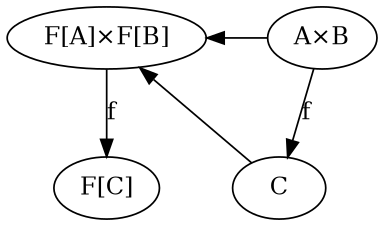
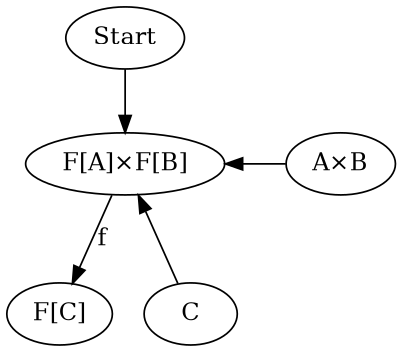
none -> (125, 38)
(303, 105) -> none
